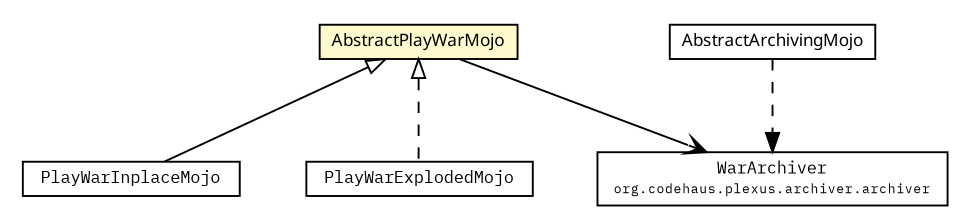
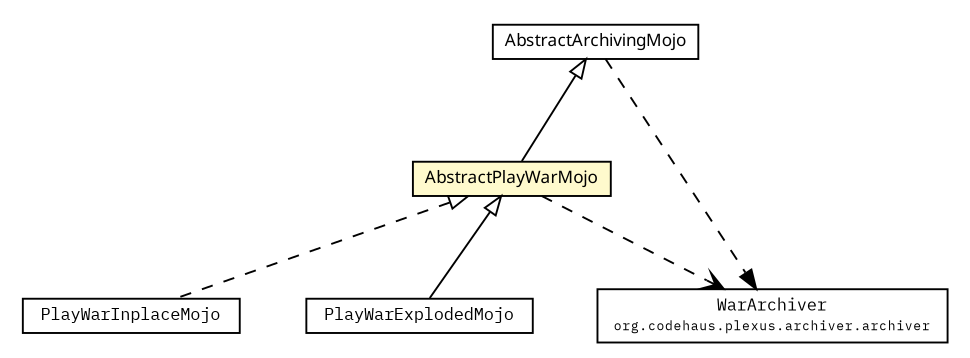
(574, 102) -> (624, 238)
(266, 114) -> (312, 251)
none -> (549, 118)
(419, 120) -> (460, 255)
